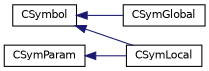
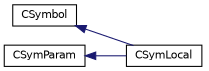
(164, 15) -> none
